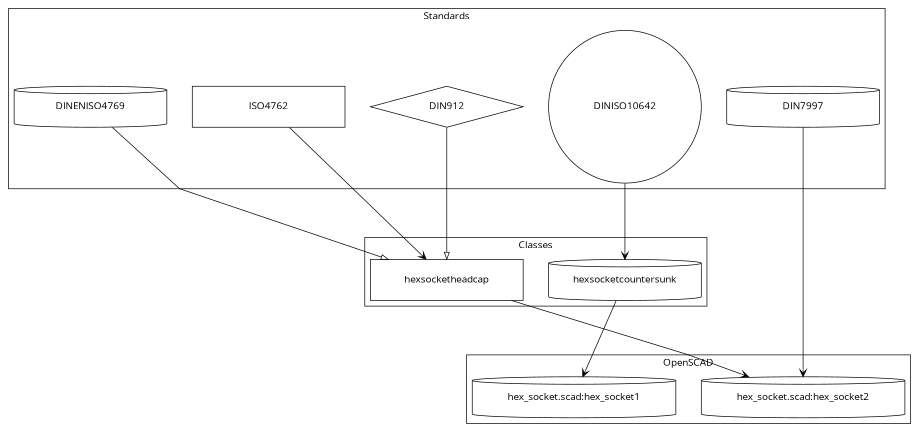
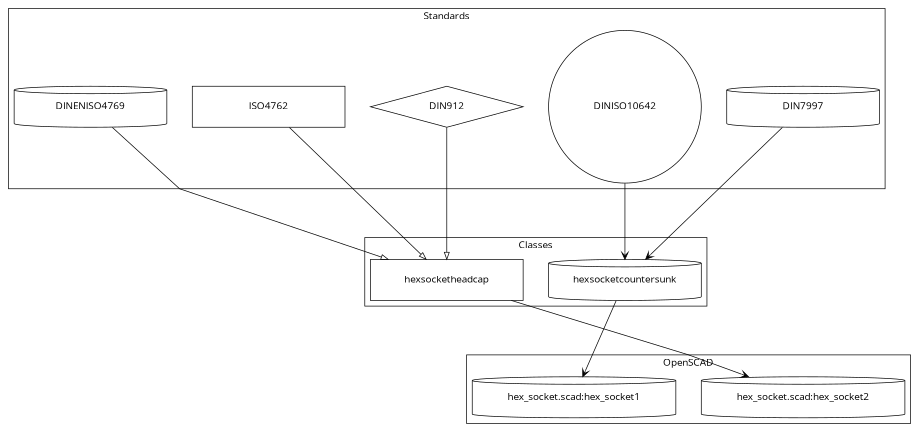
(358, 194) -> (358, 194)
(803, 248) -> (713, 194)
